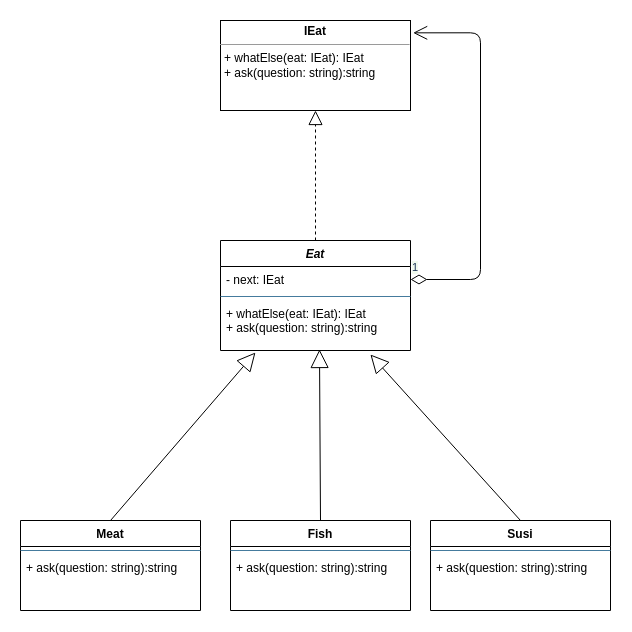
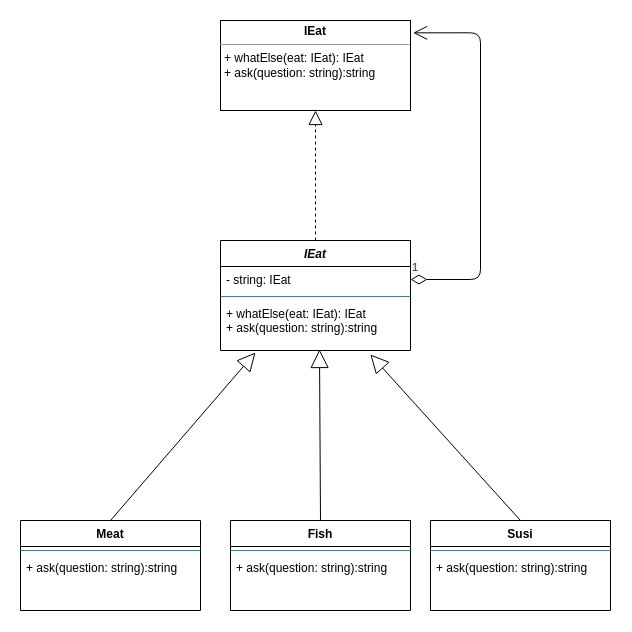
(315, 254) -> (315, 254)
(262, 280) -> (267, 280)
